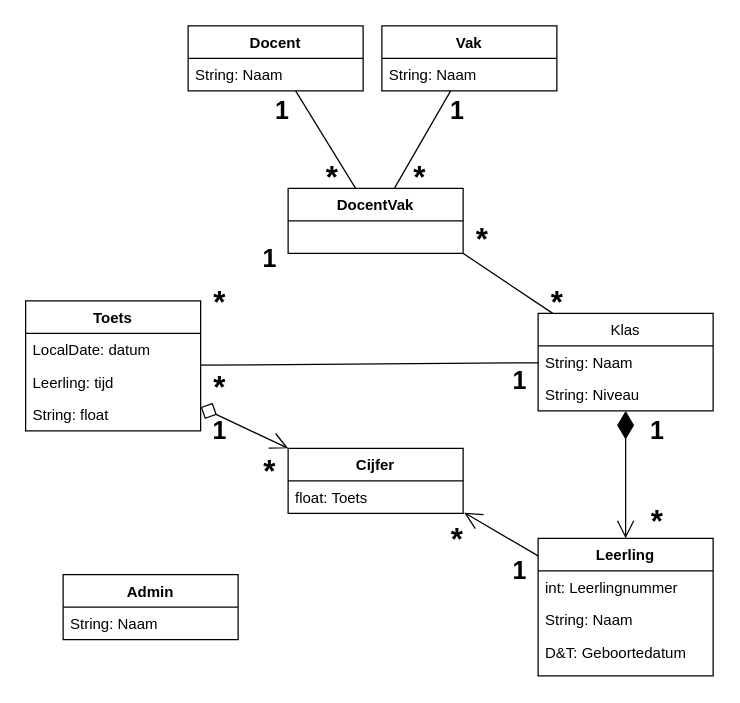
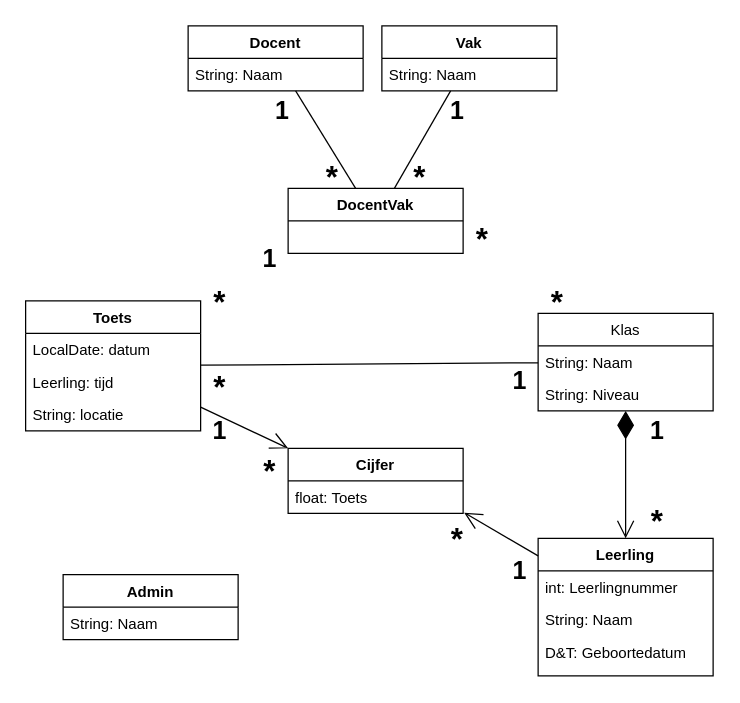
(507, 282) -> none
(216, 414) -> (209, 411)
(79, 415) -> (86, 415)
